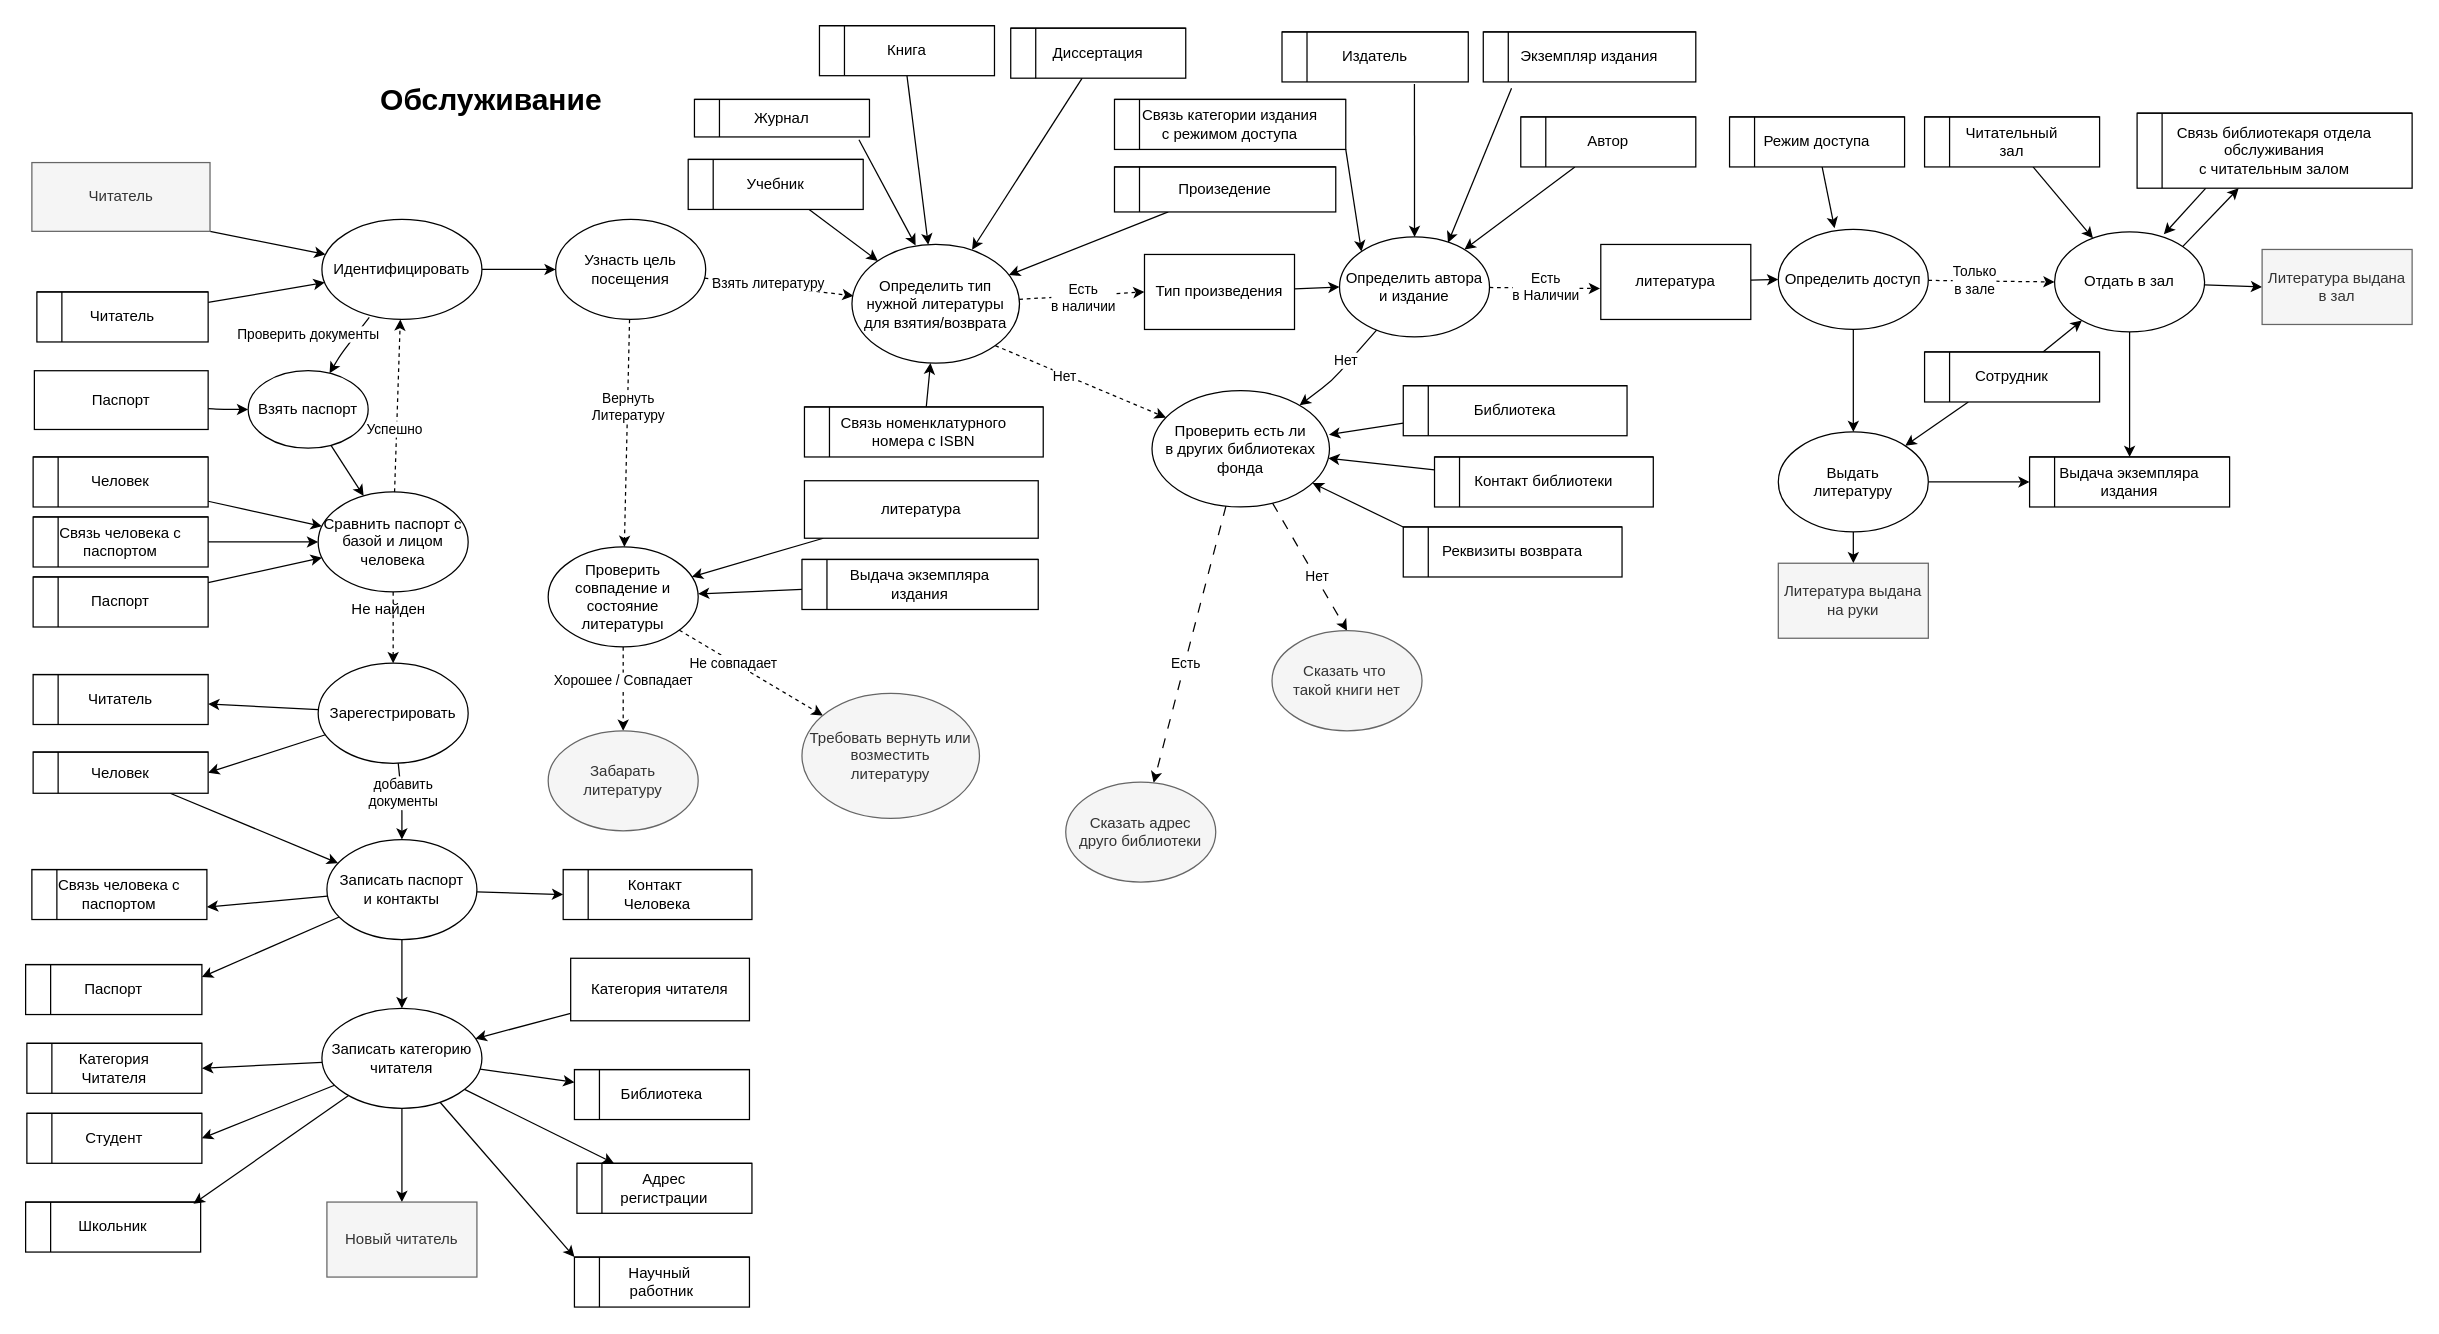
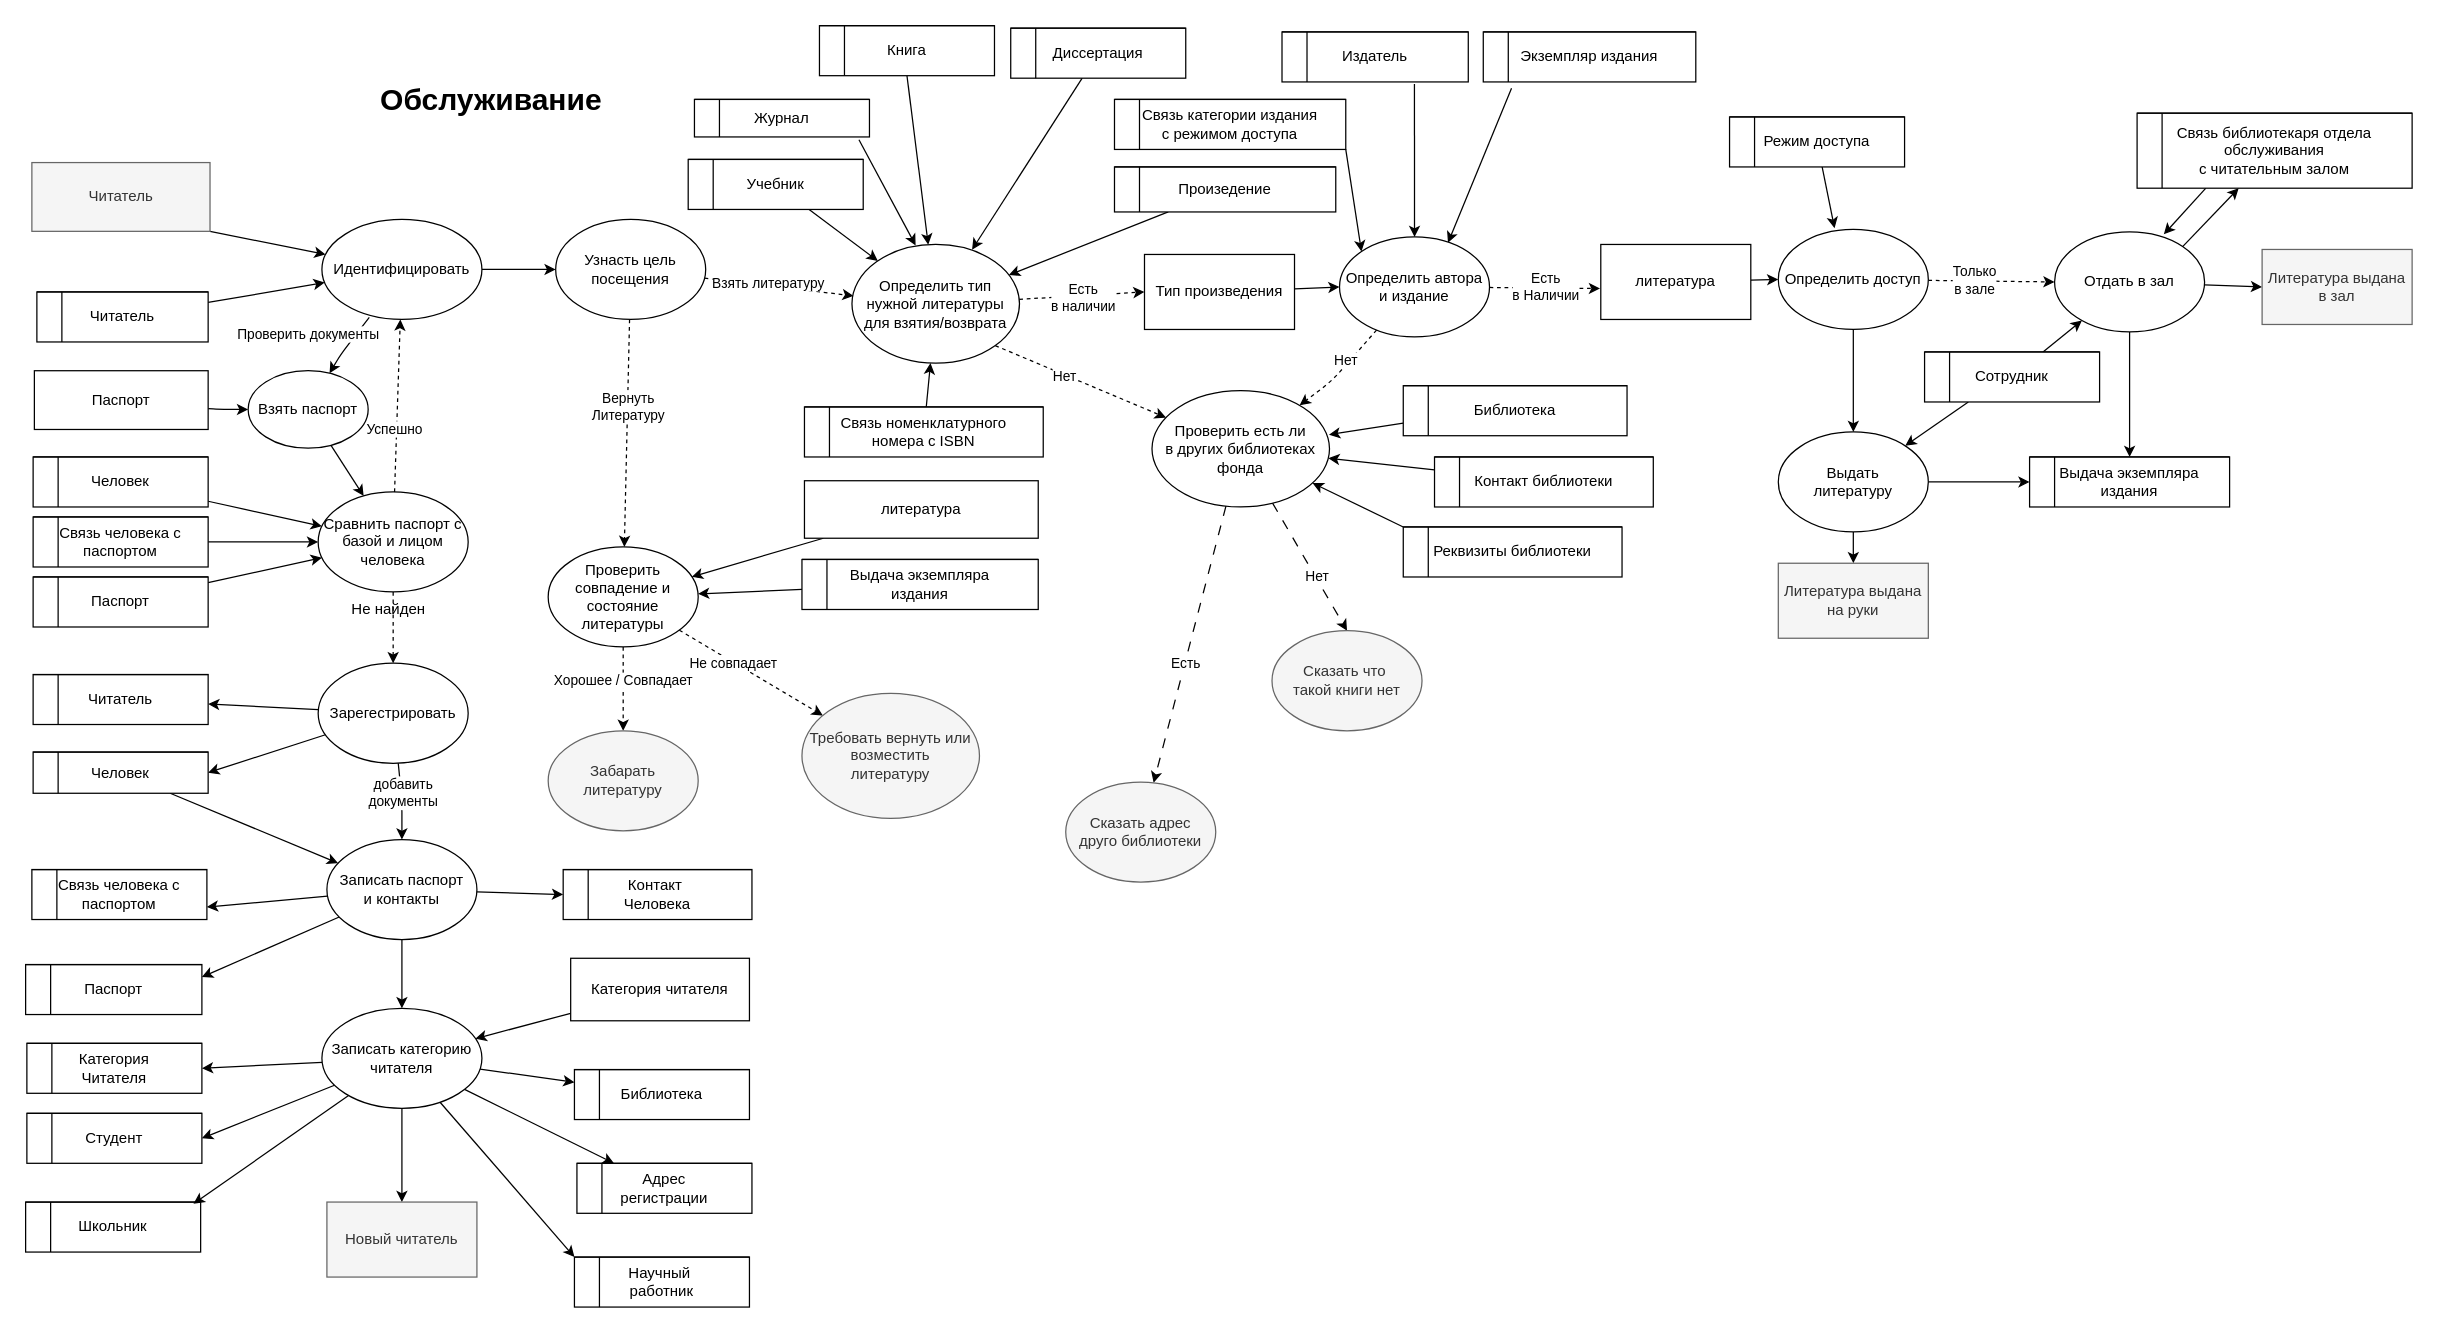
(1608, 142) -> none
(2012, 142) -> none
(2060, 199) -> none
(1523, 206) -> none
(1325, 386) -> (1325, 386)
(1513, 552) -> (1513, 552)
